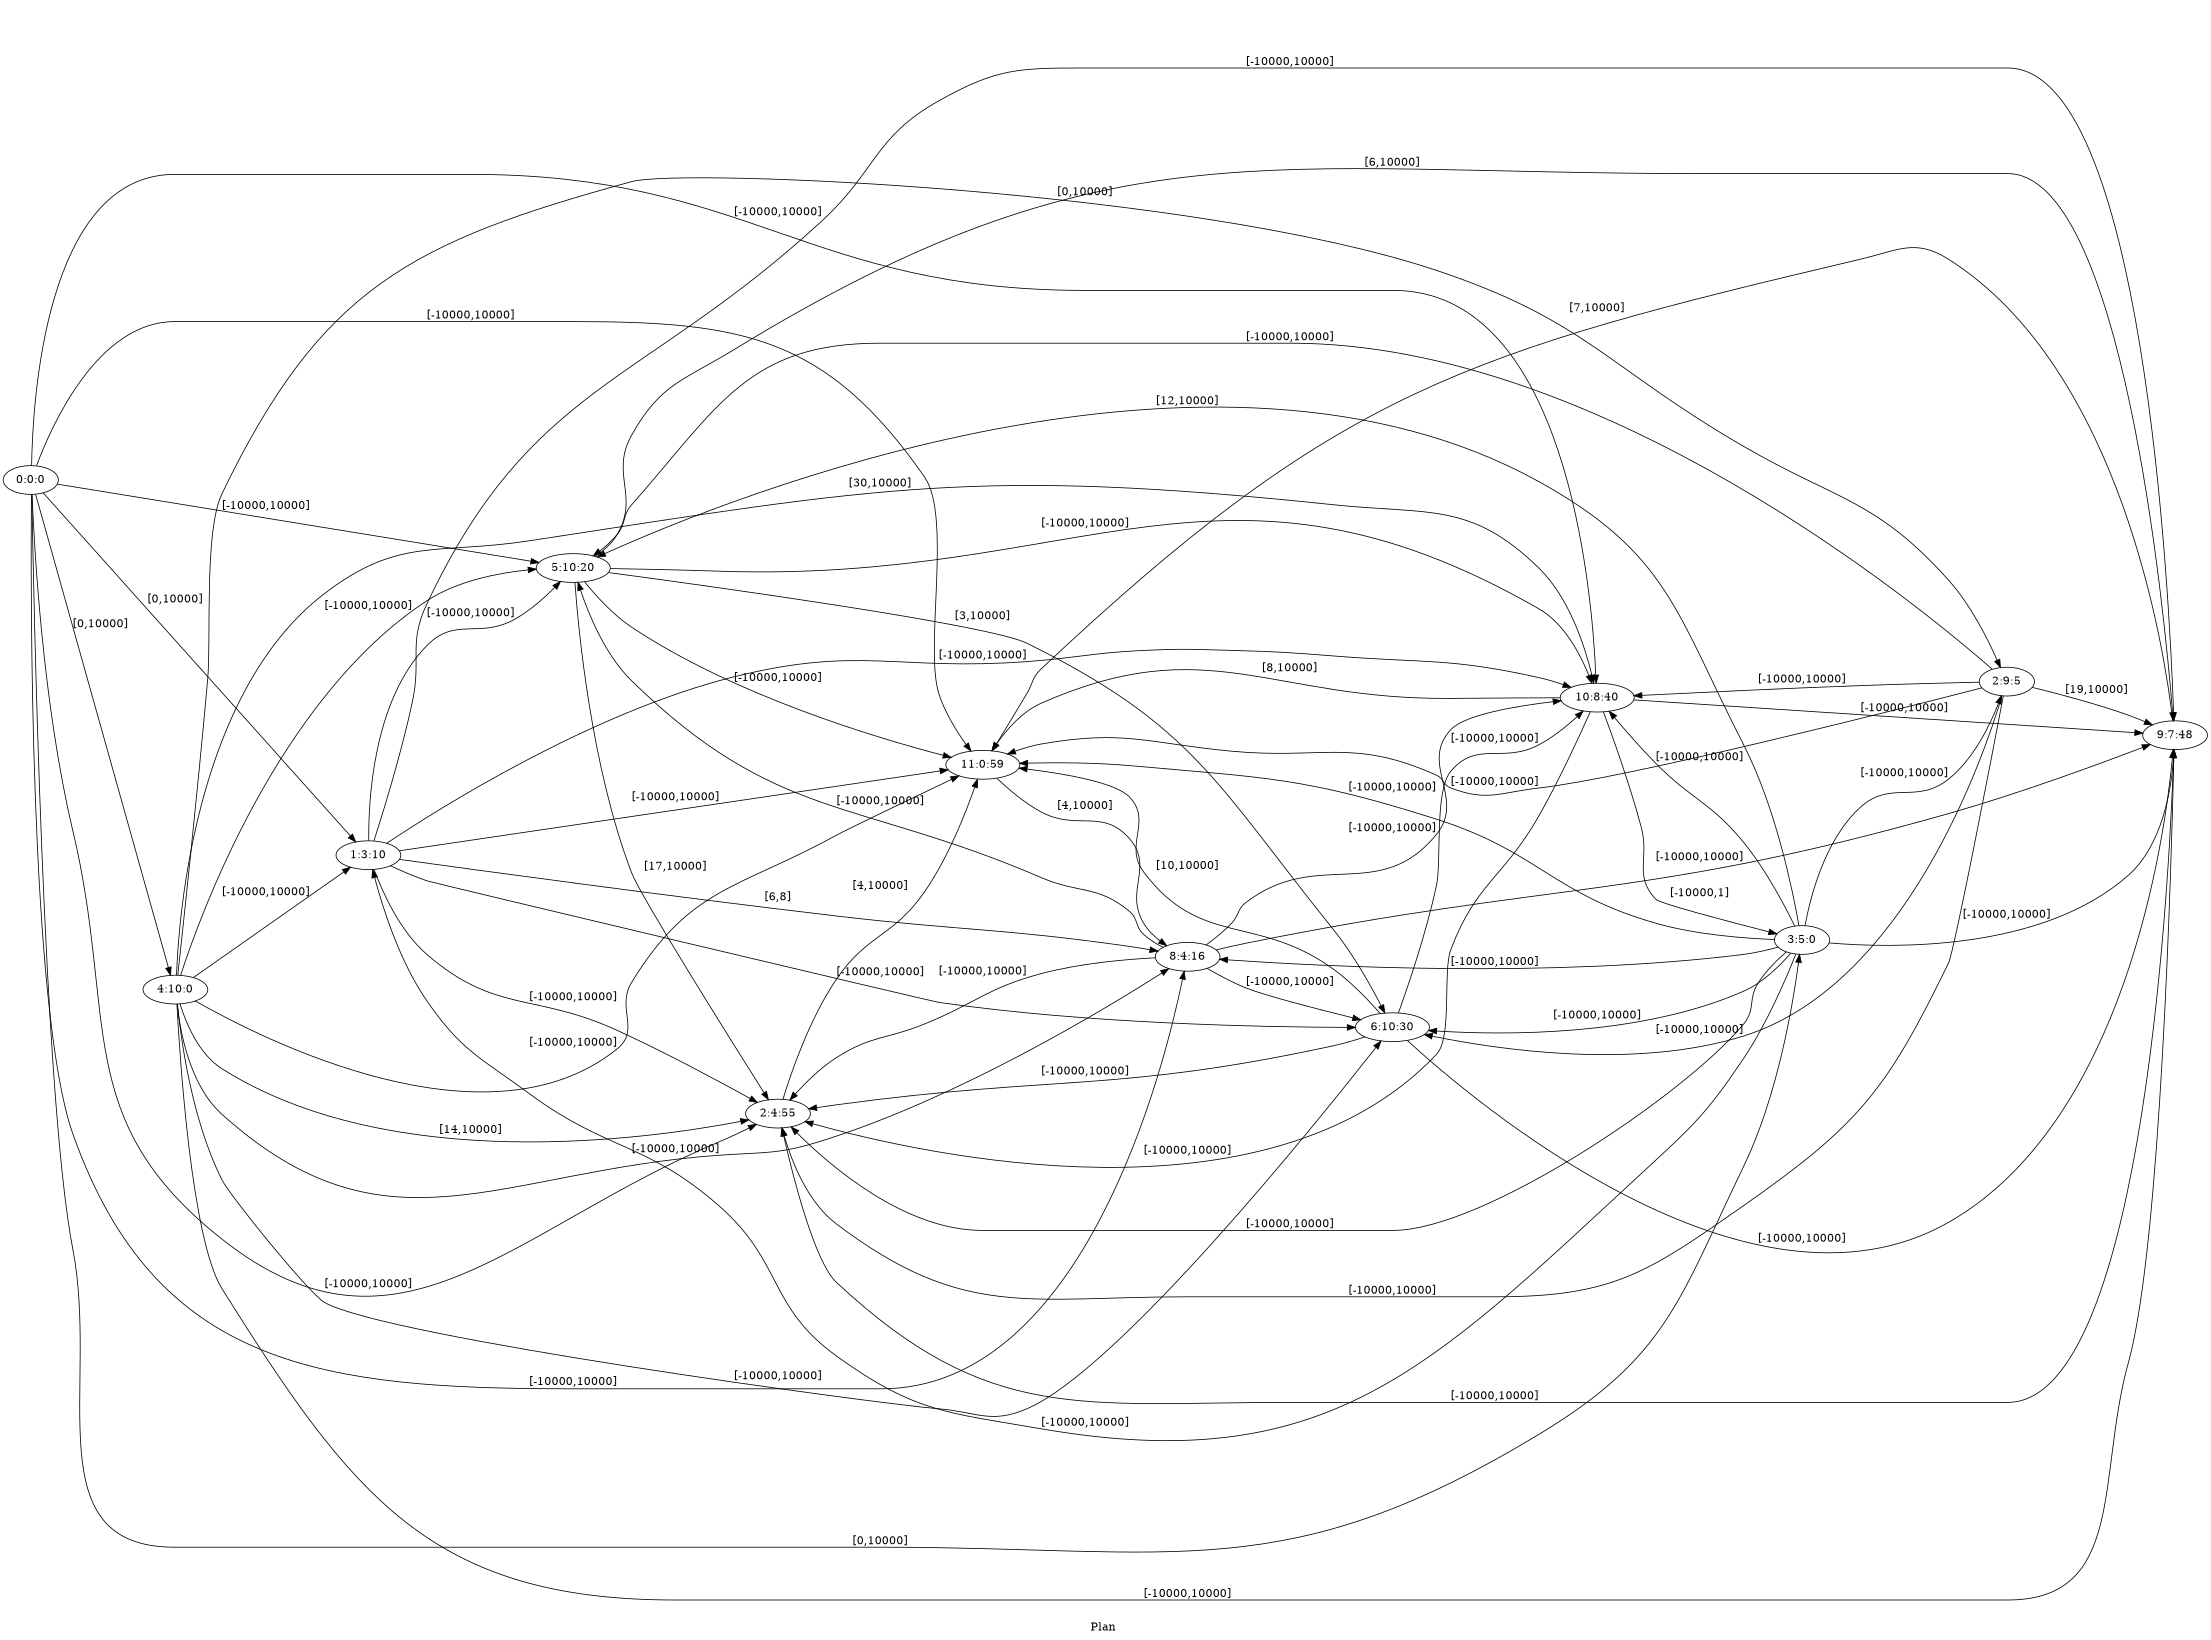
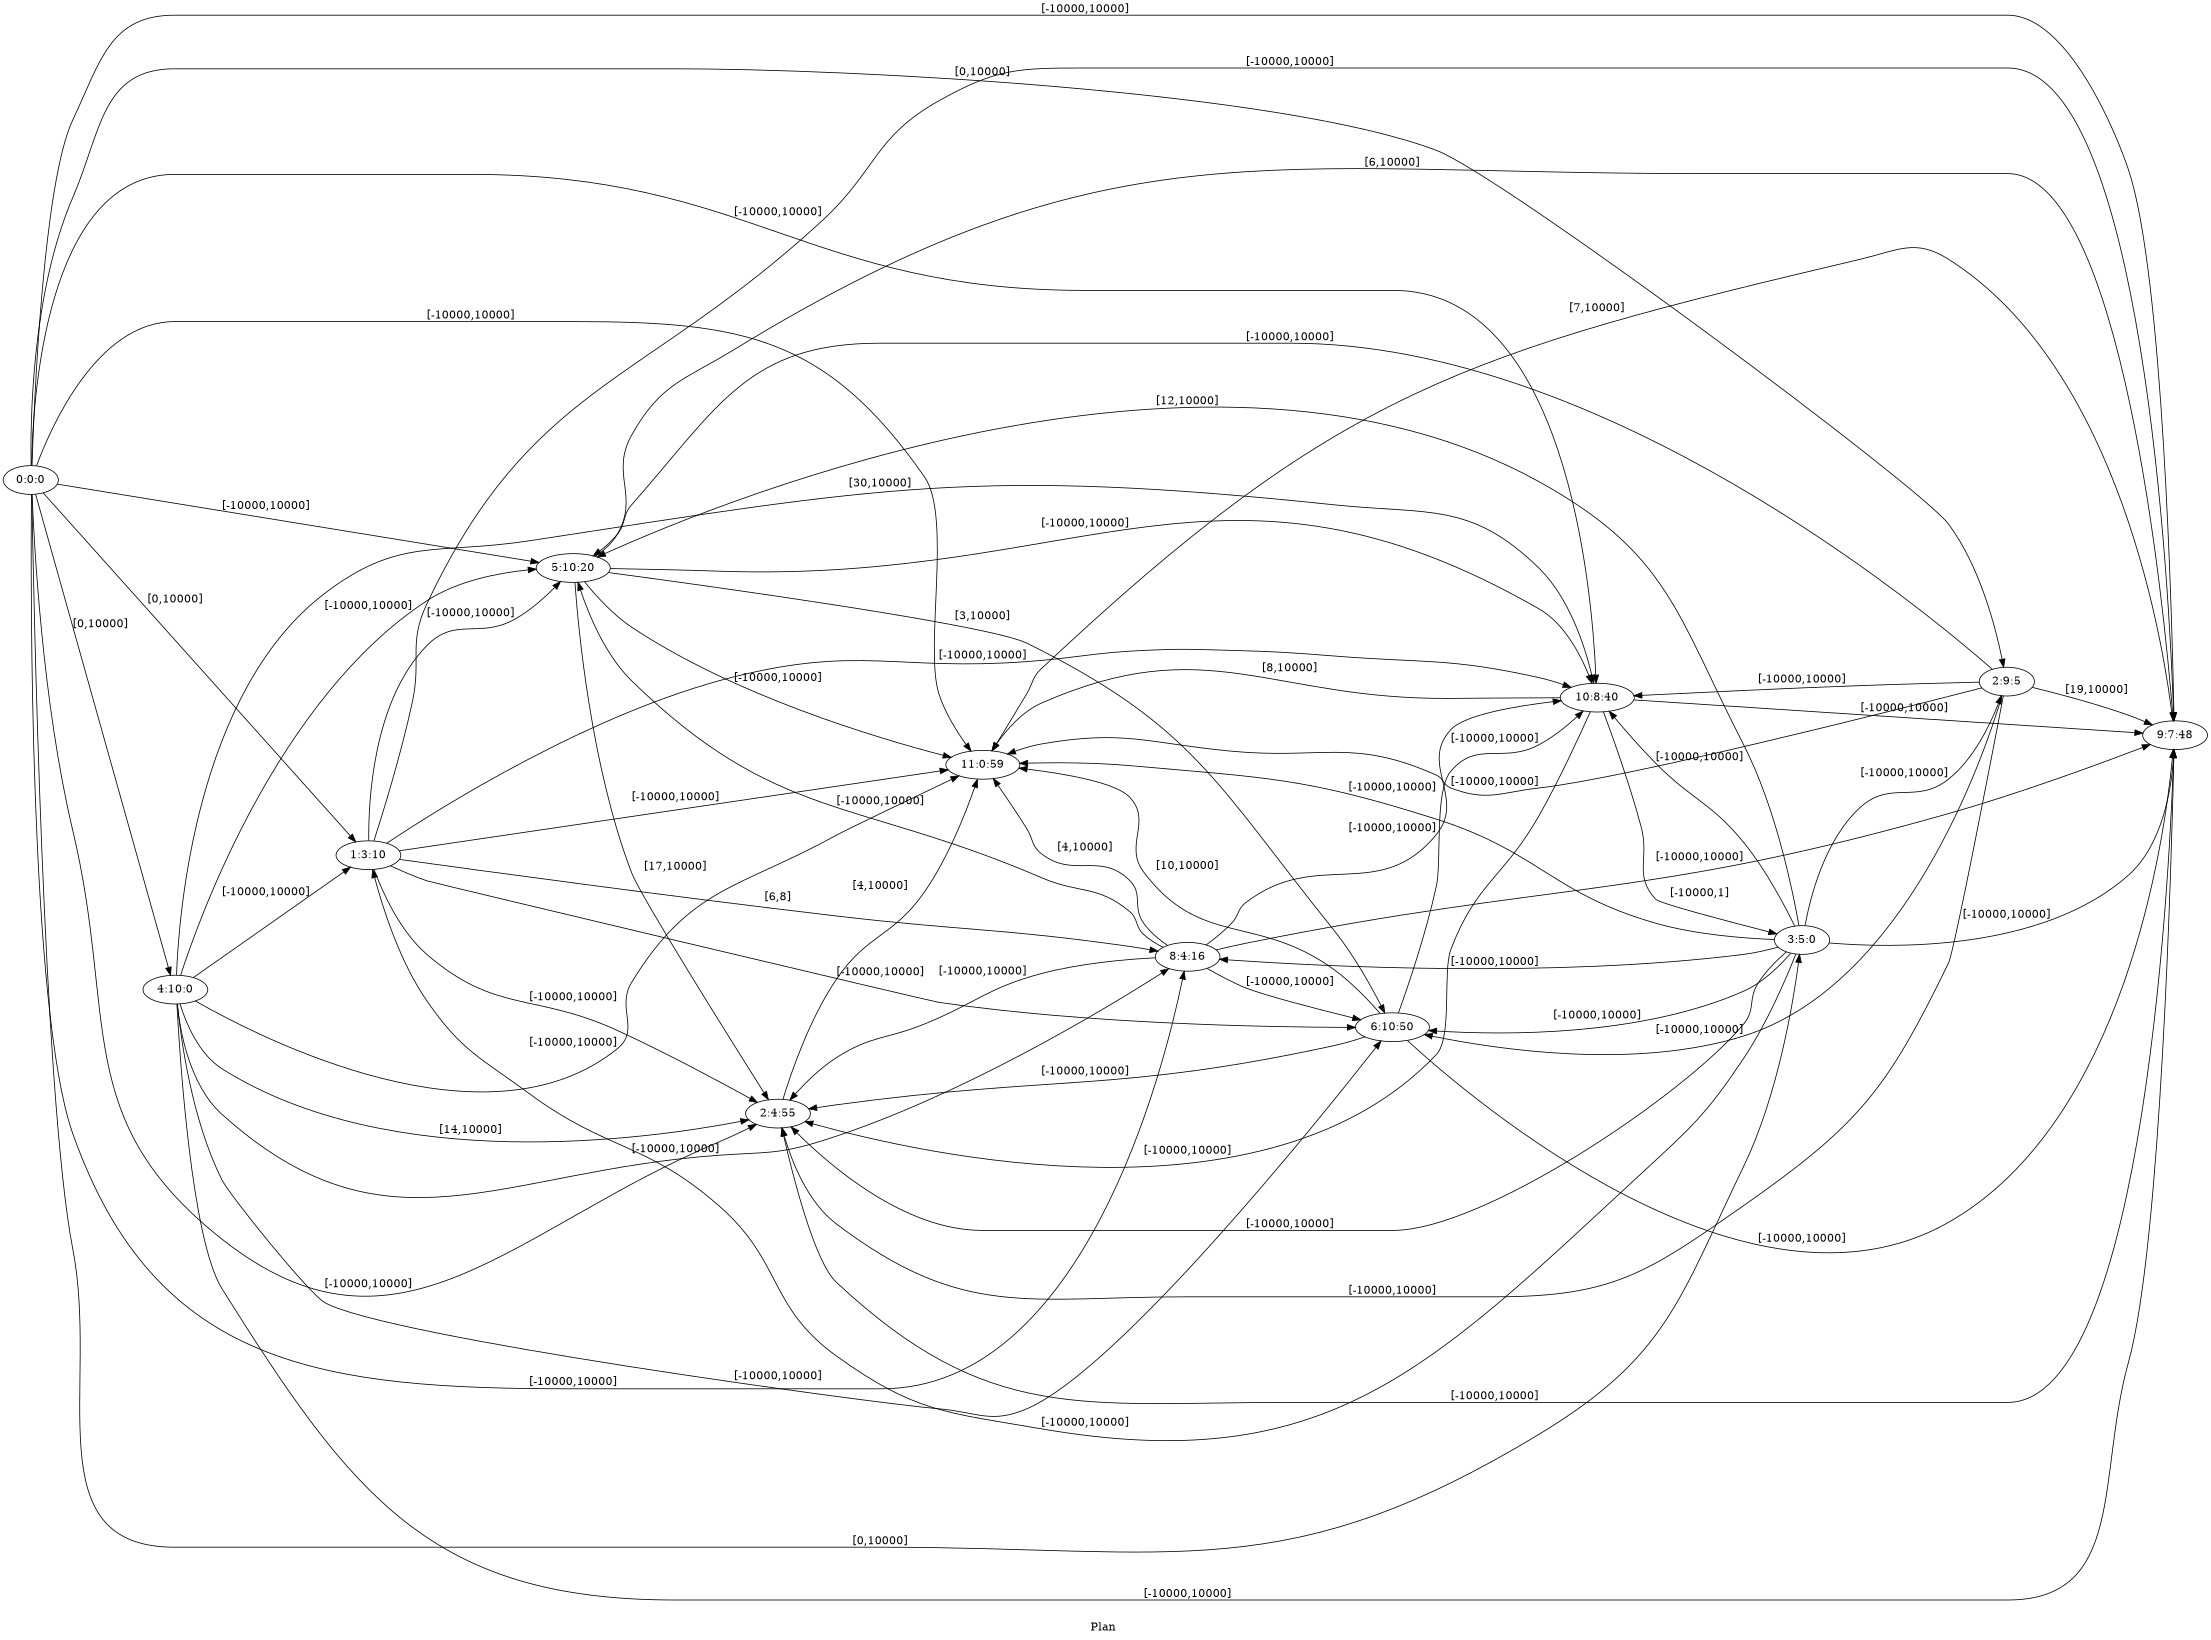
none -> (1213, 15)
(875, 184) -> (911, 77)
(1115, 827) -> (1085, 866)
(1392, 1027) -> (1392, 1027)
